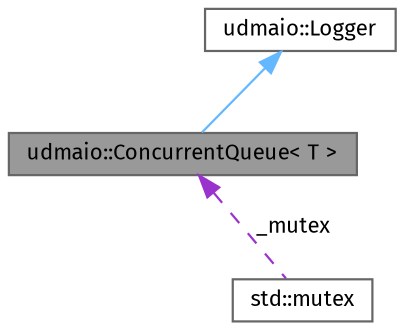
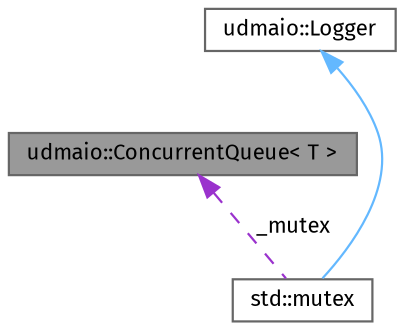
(233, 100) -> (381, 175)
